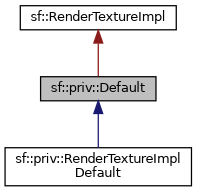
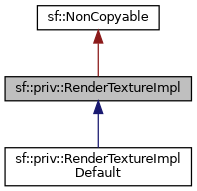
(98, 18) -> (98, 18)
(98, 89) -> (98, 89)
